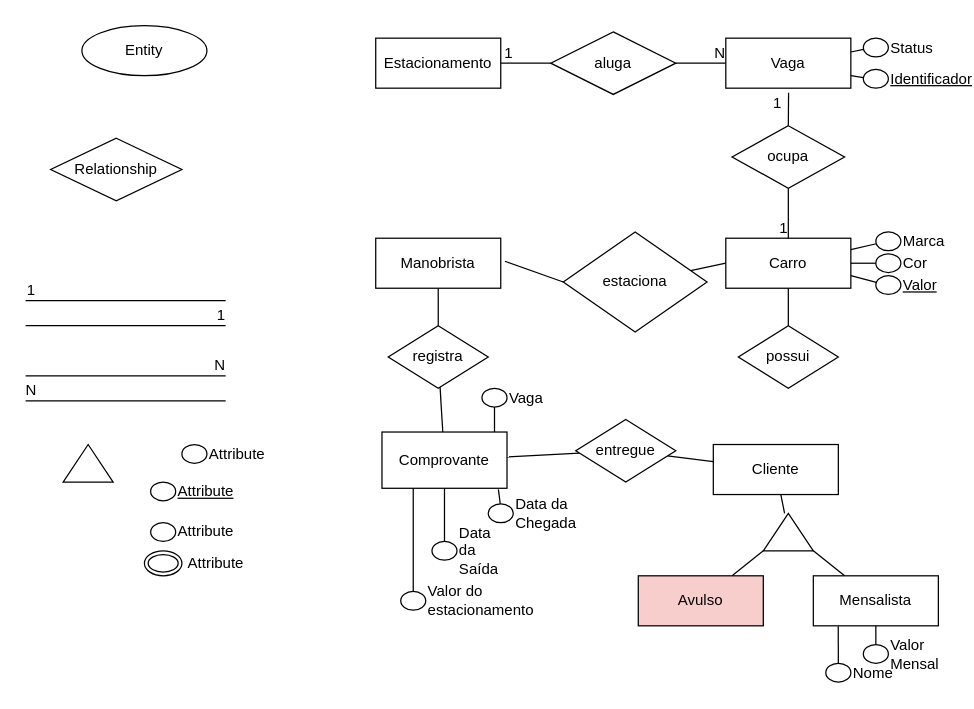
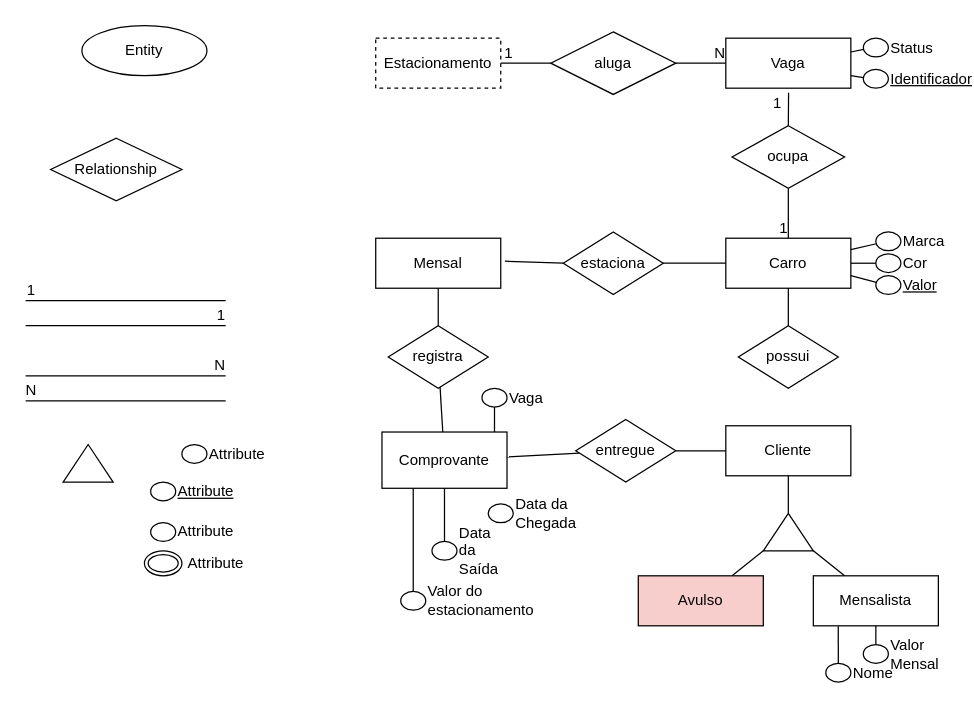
(438, 63) -> (438, 63)
(438, 263) -> (438, 263)
(635, 282) -> (613, 263)
(776, 469) -> (788, 451)
(499, 496) -> none
